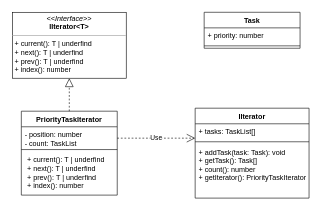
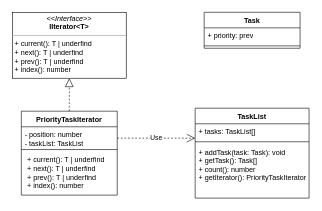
(240, 36) -> (235, 36)
(252, 117) -> (252, 117)
(57, 140) -> (61, 140)
